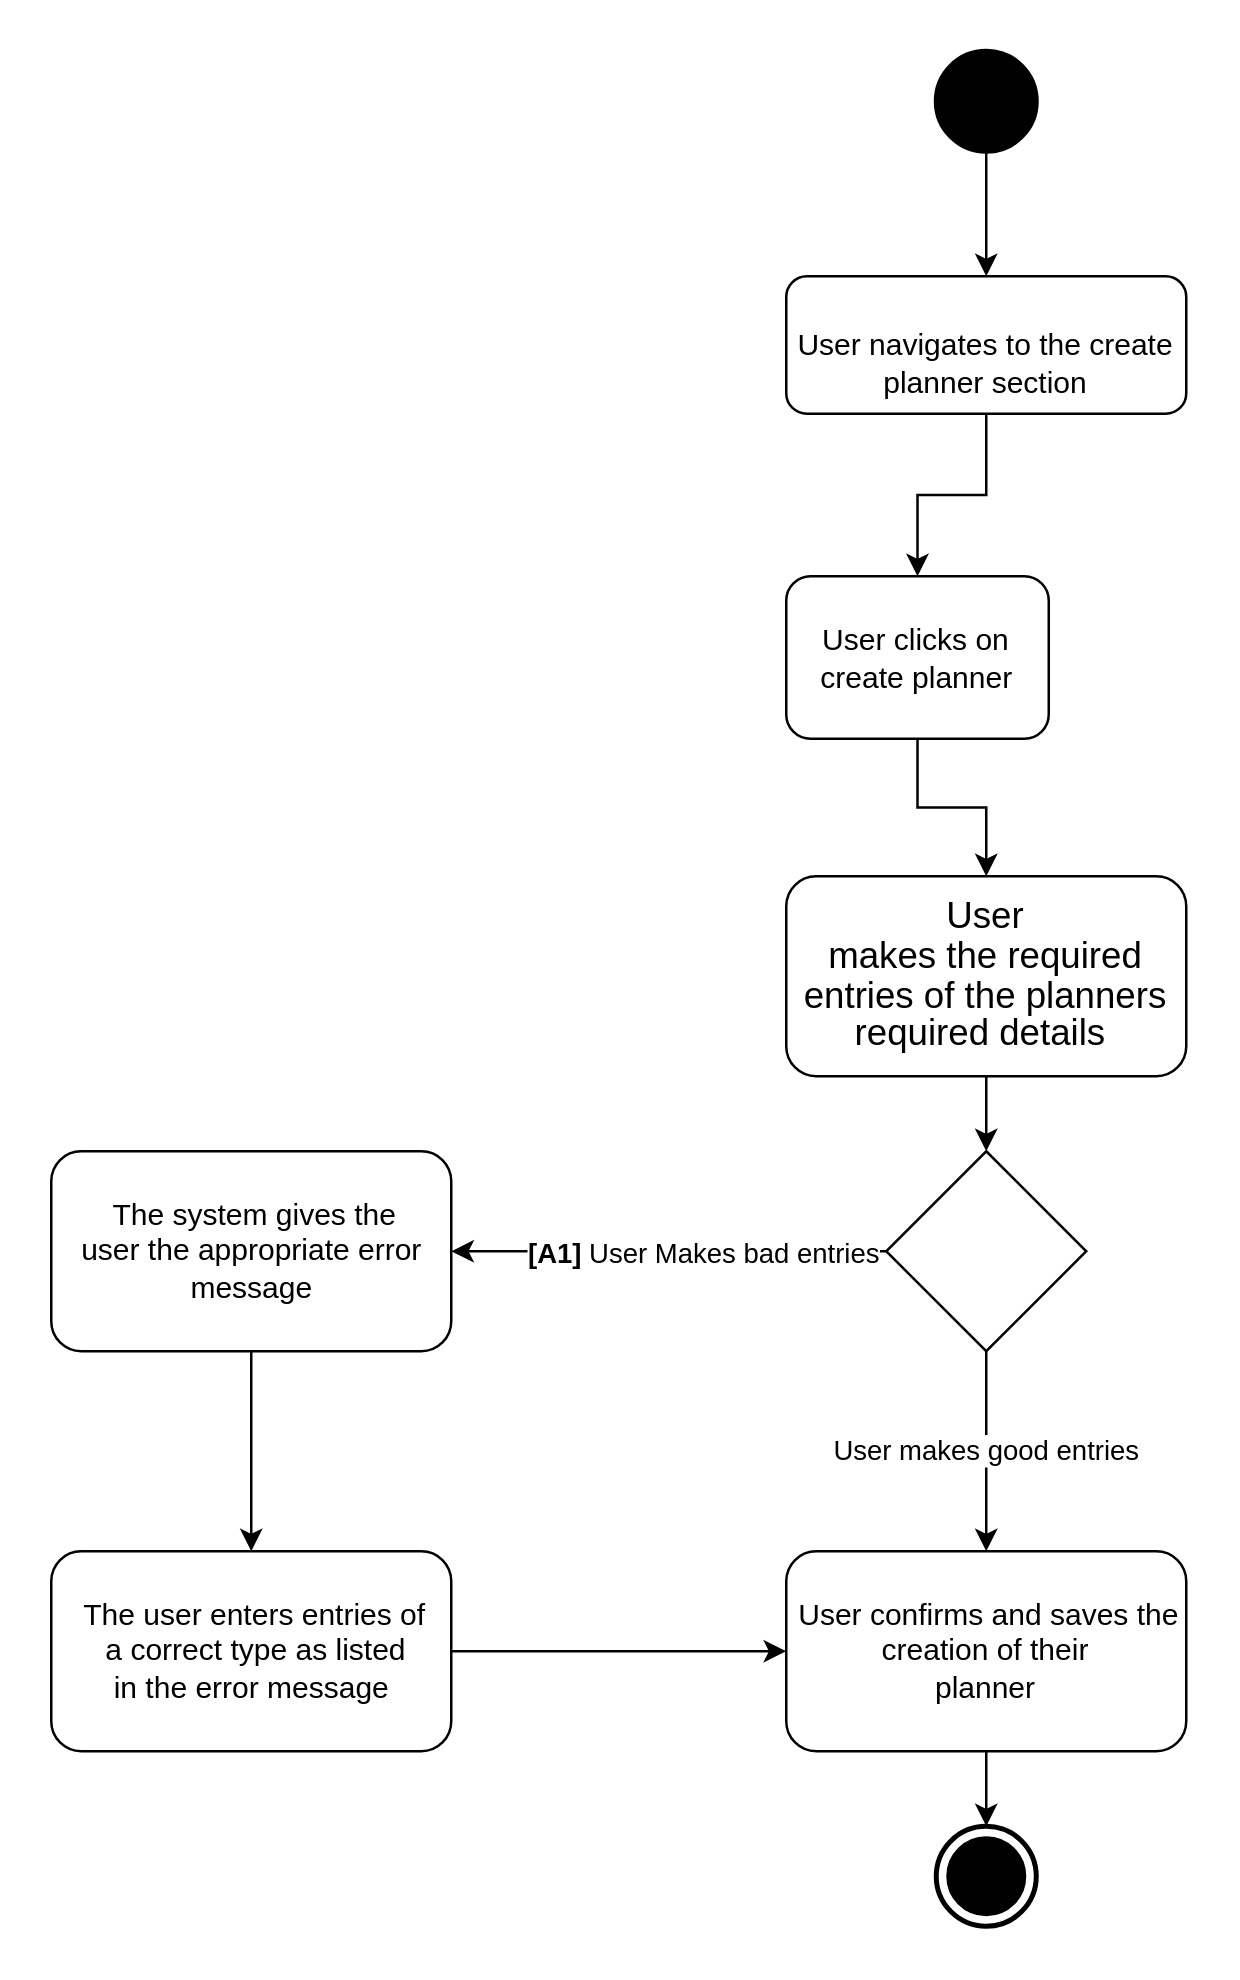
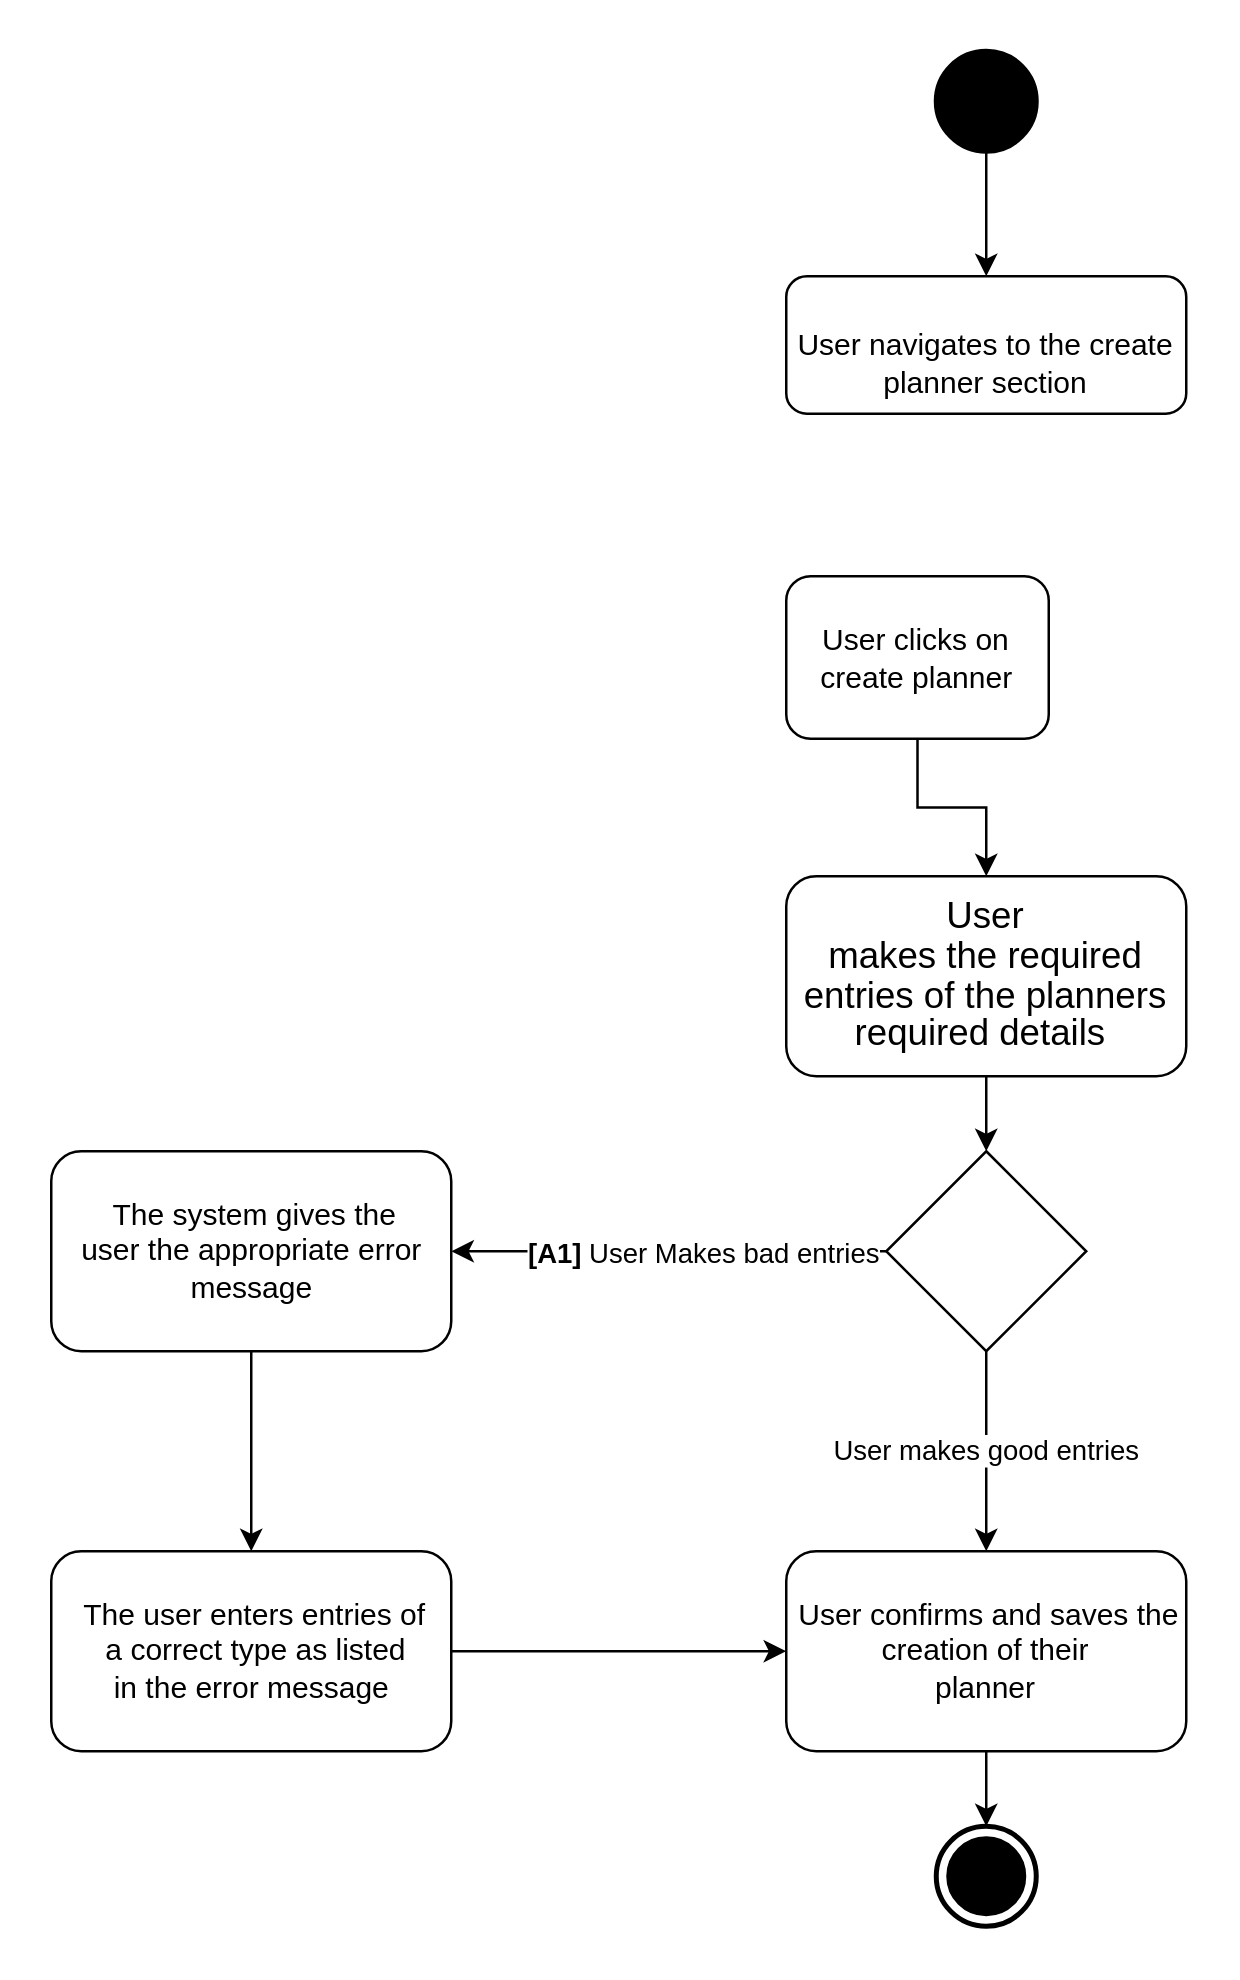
(960, 495) -> none
